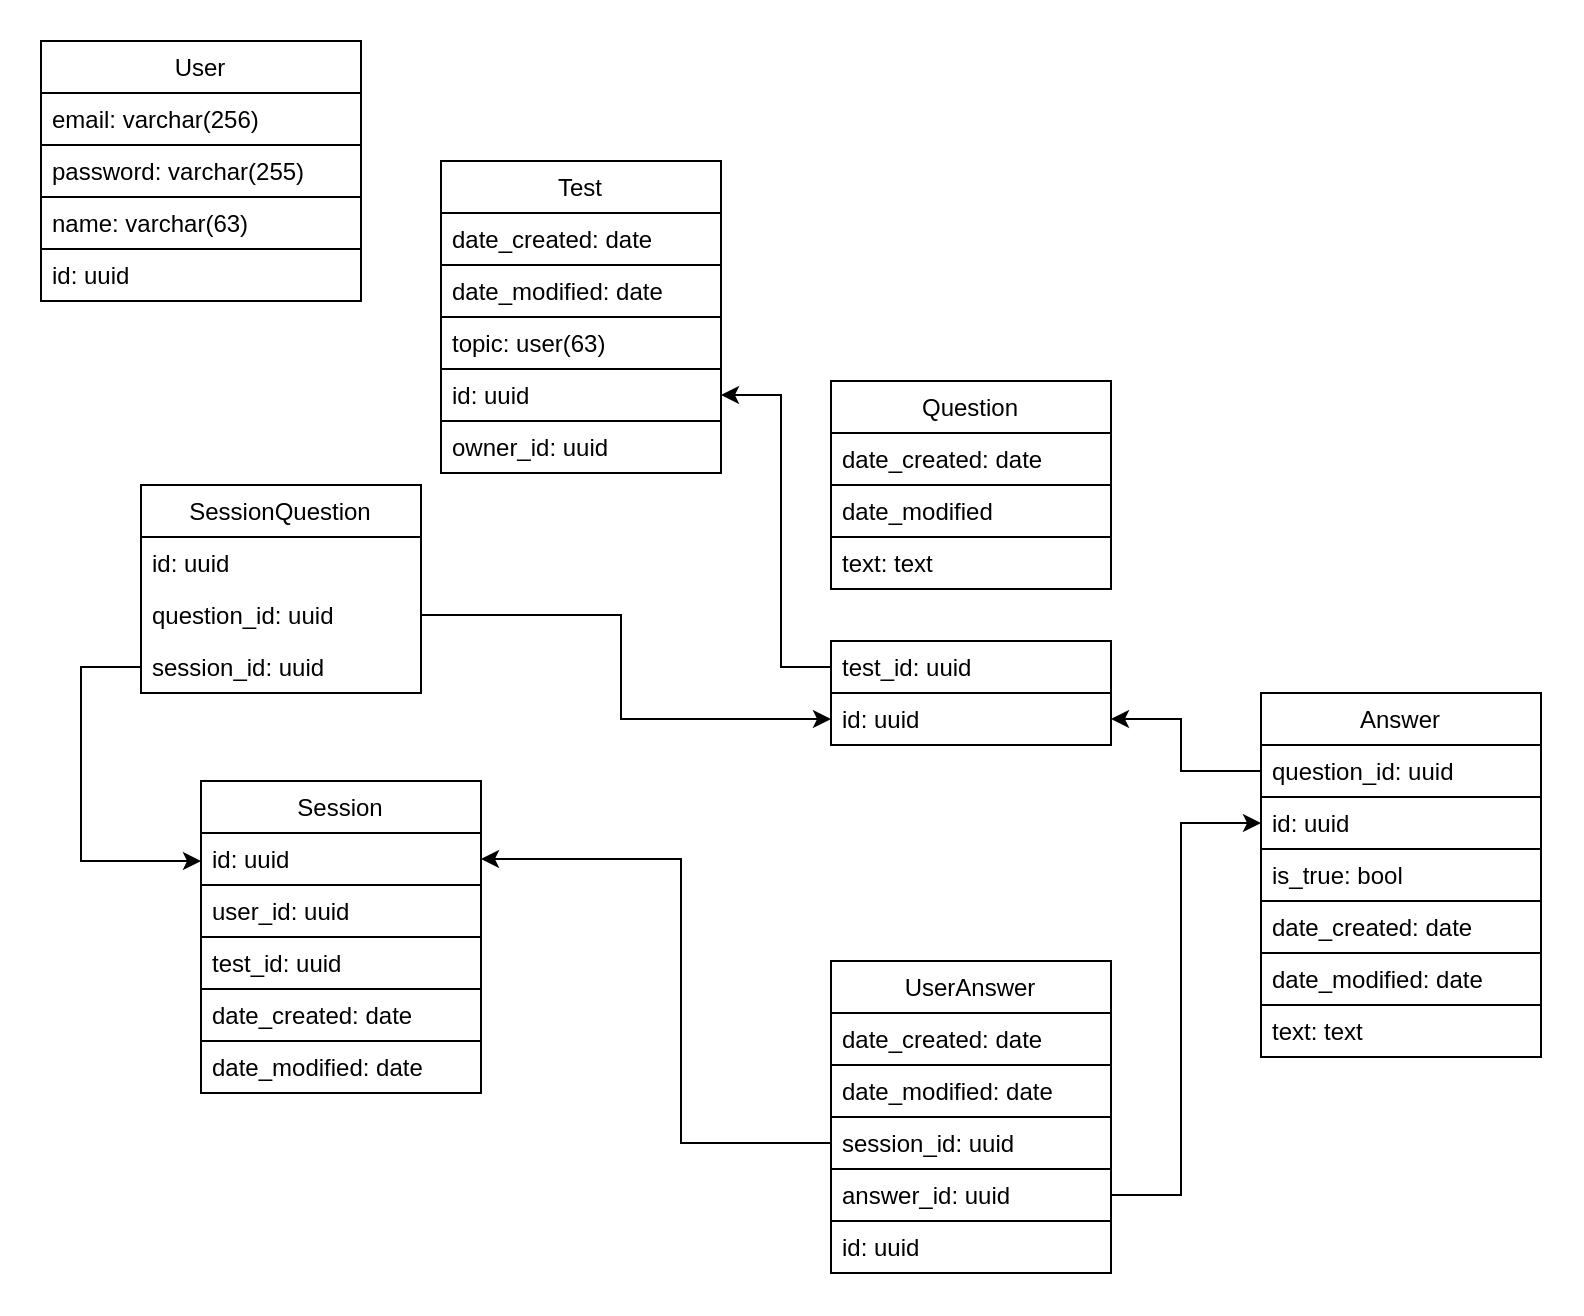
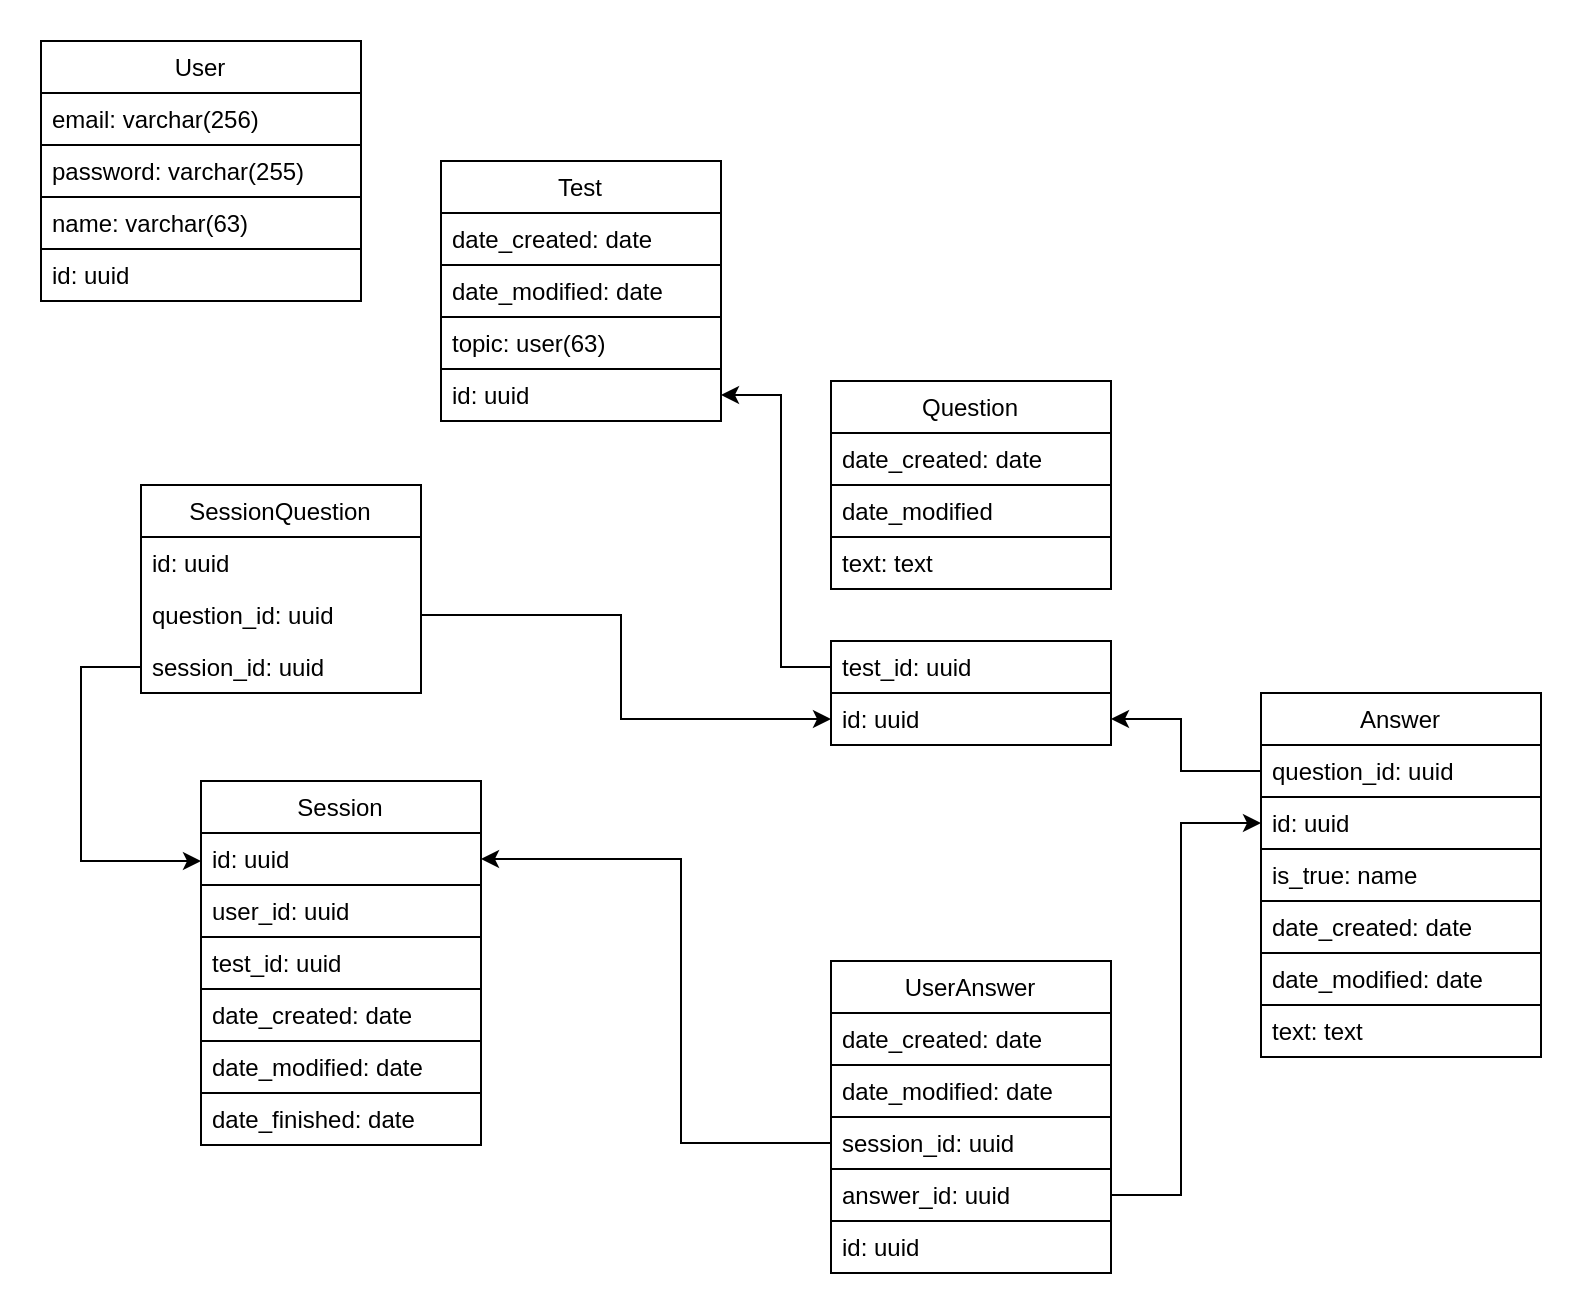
(581, 447) -> none
(1347, 876) -> (1350, 876)
none -> (341, 1119)
